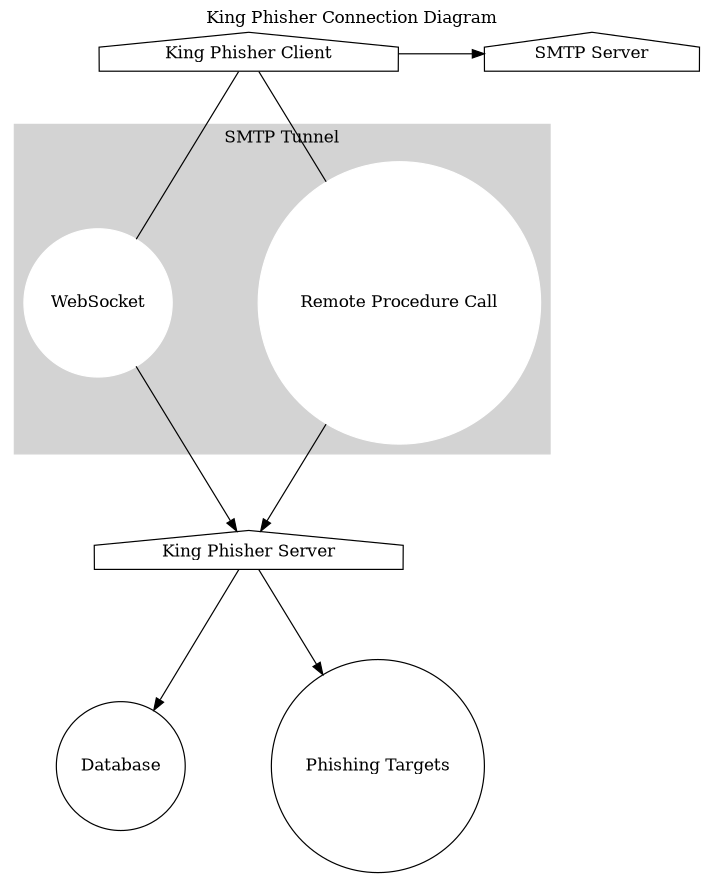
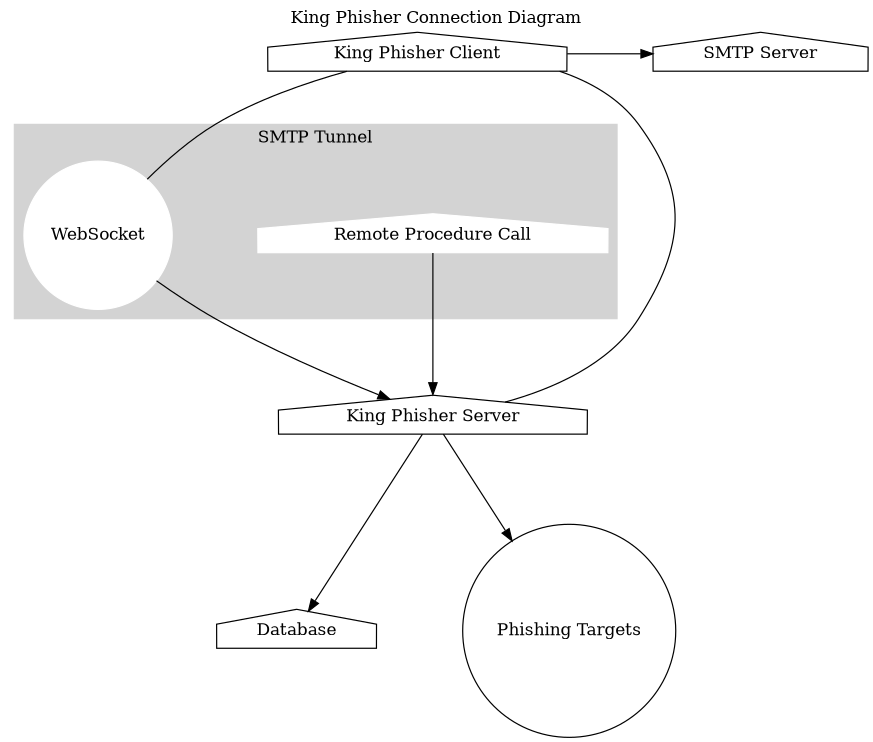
(296, 132) -> (670, 253)
(399, 303) -> (433, 235)
(121, 766) -> (297, 631)
